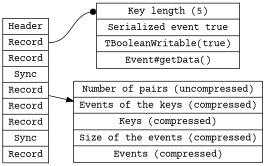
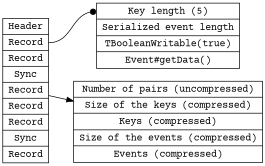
(168, 27) -> (168, 27)
(168, 105) -> (168, 105)
